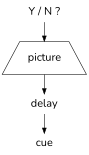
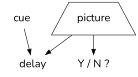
(44, 29) -> (94, 42)
(44, 121) -> (27, 39)
